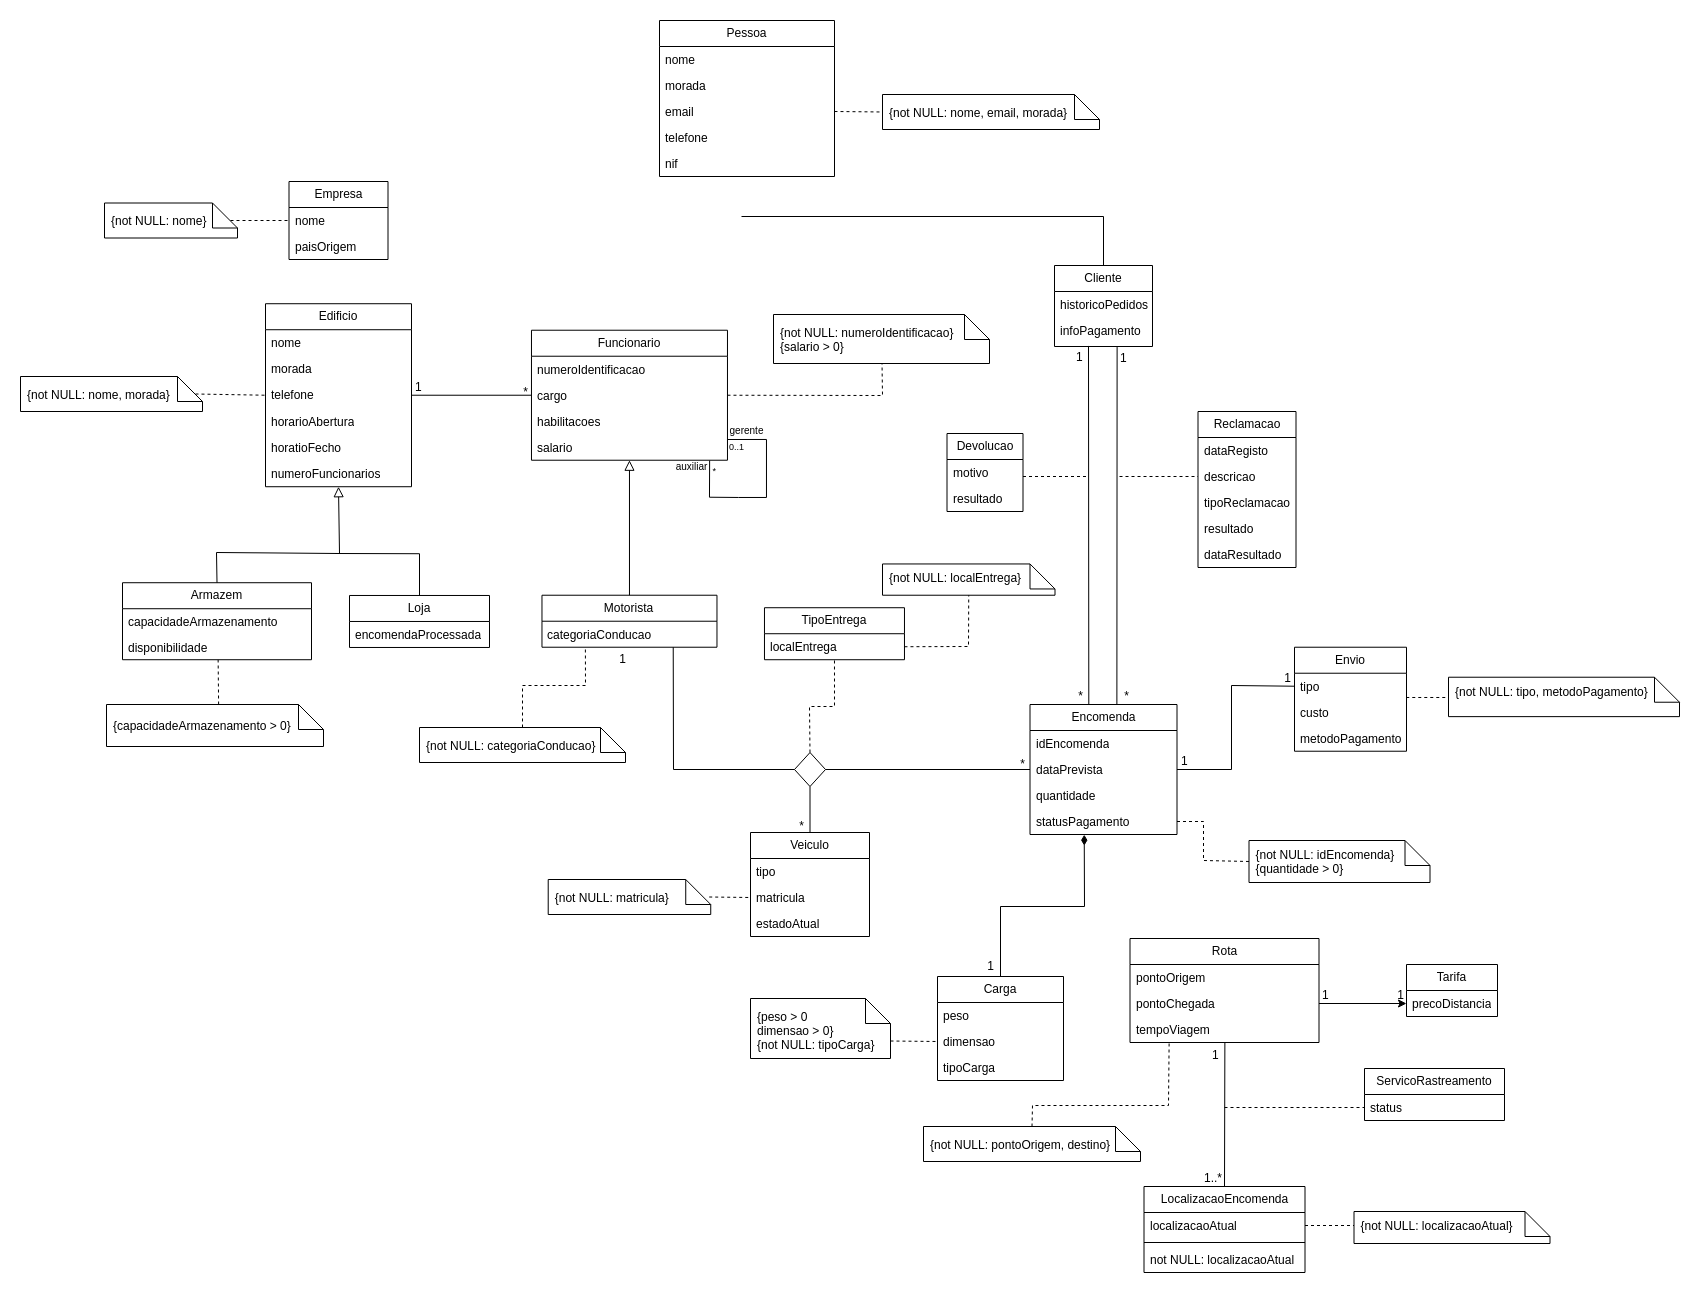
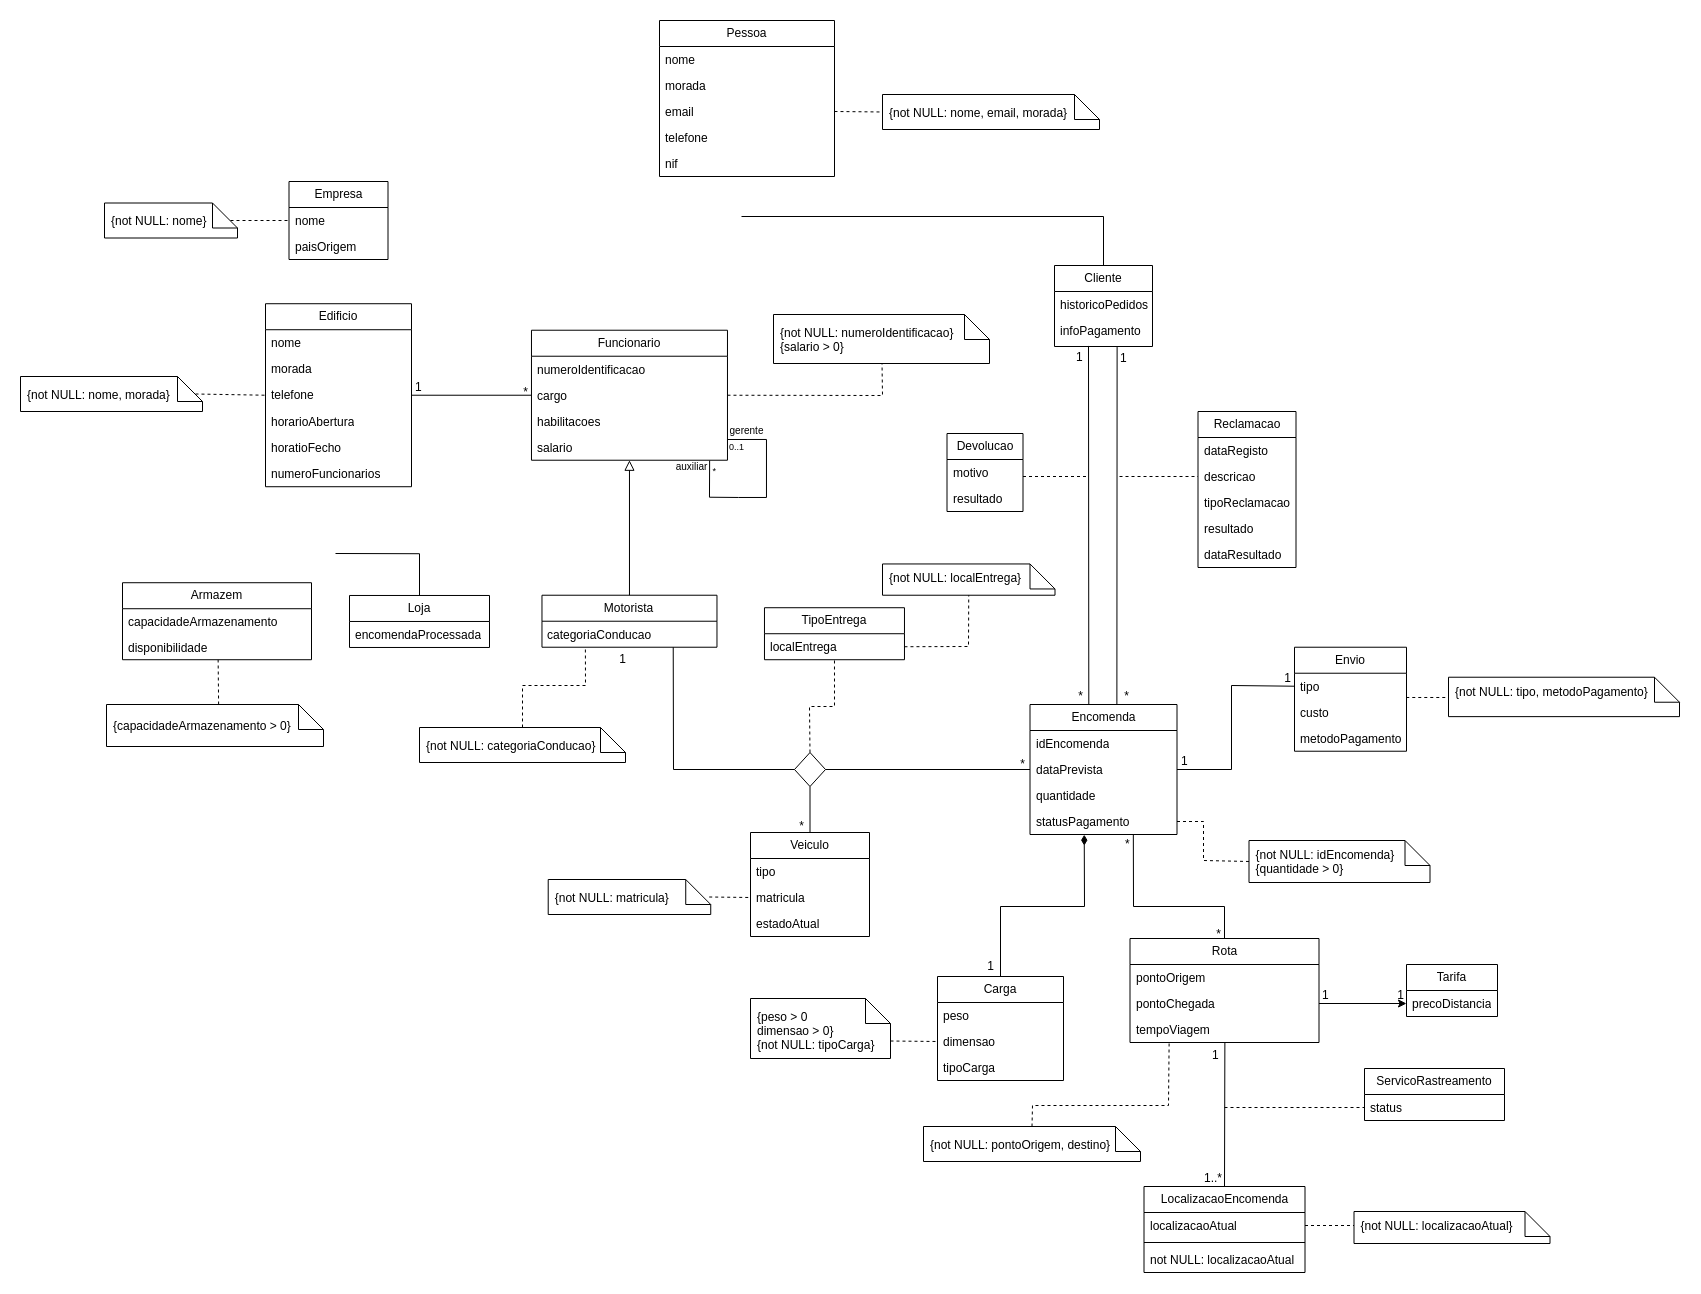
(293, 553) -> none
none -> (1159, 907)
